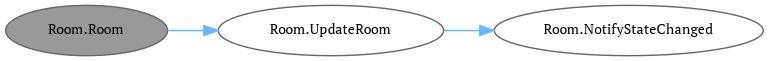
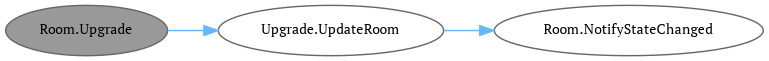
(87, 31) -> (87, 31)
(331, 31) -> (331, 31)
